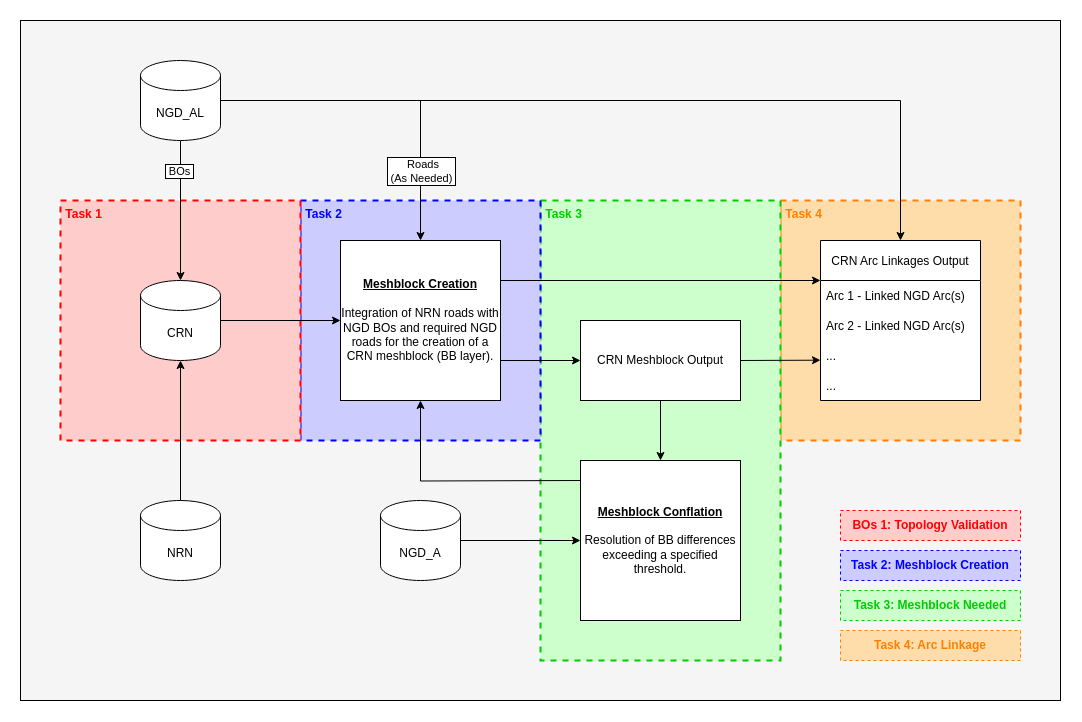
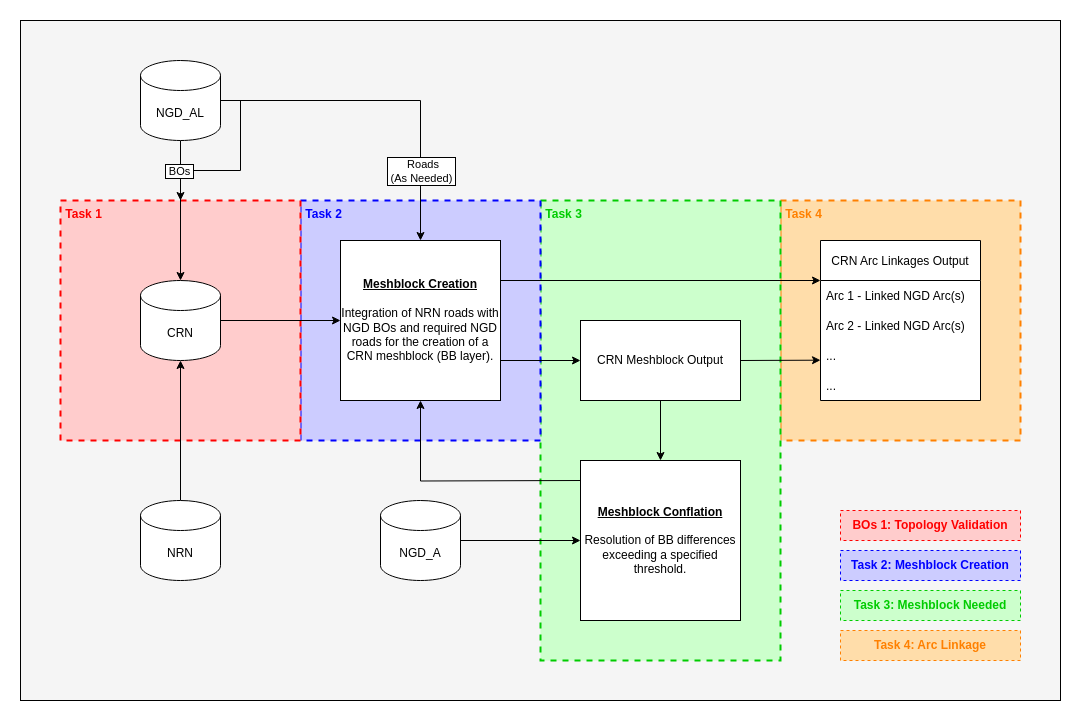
(728, 101) -> (241, 161)
